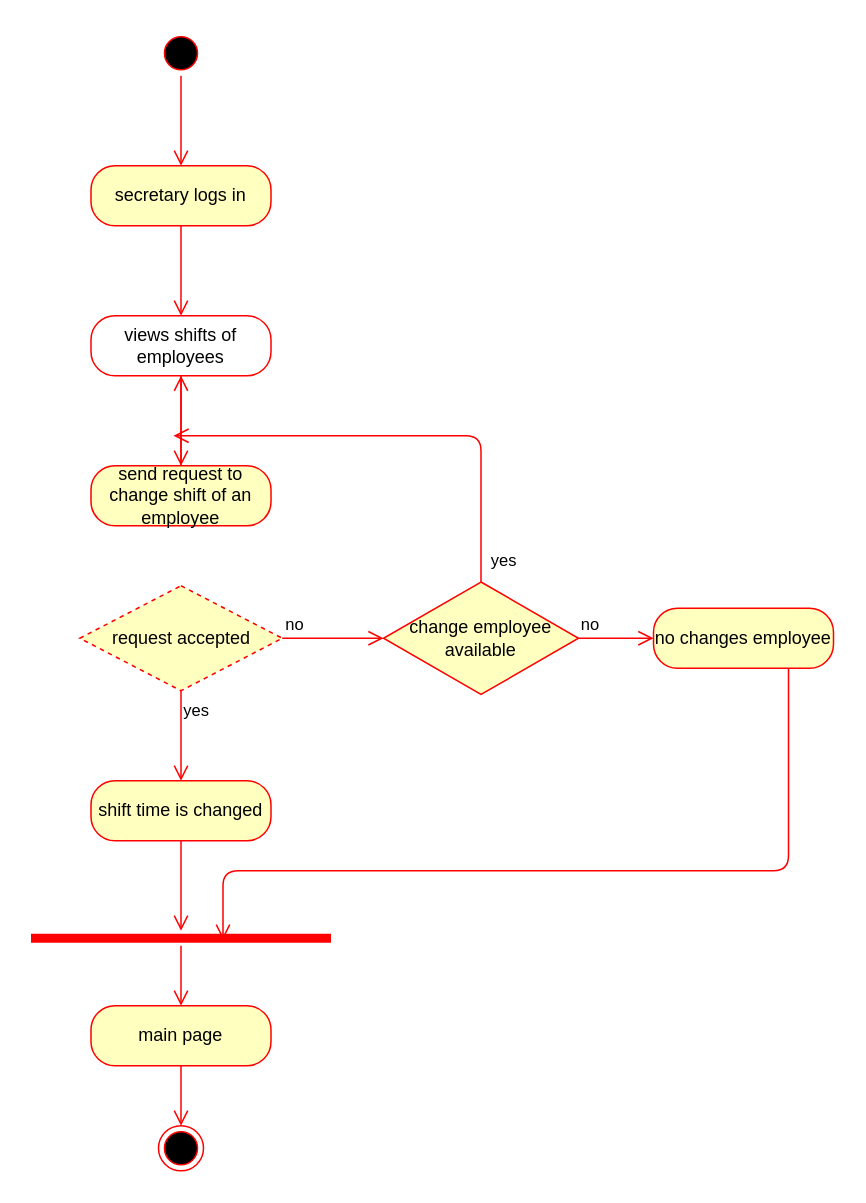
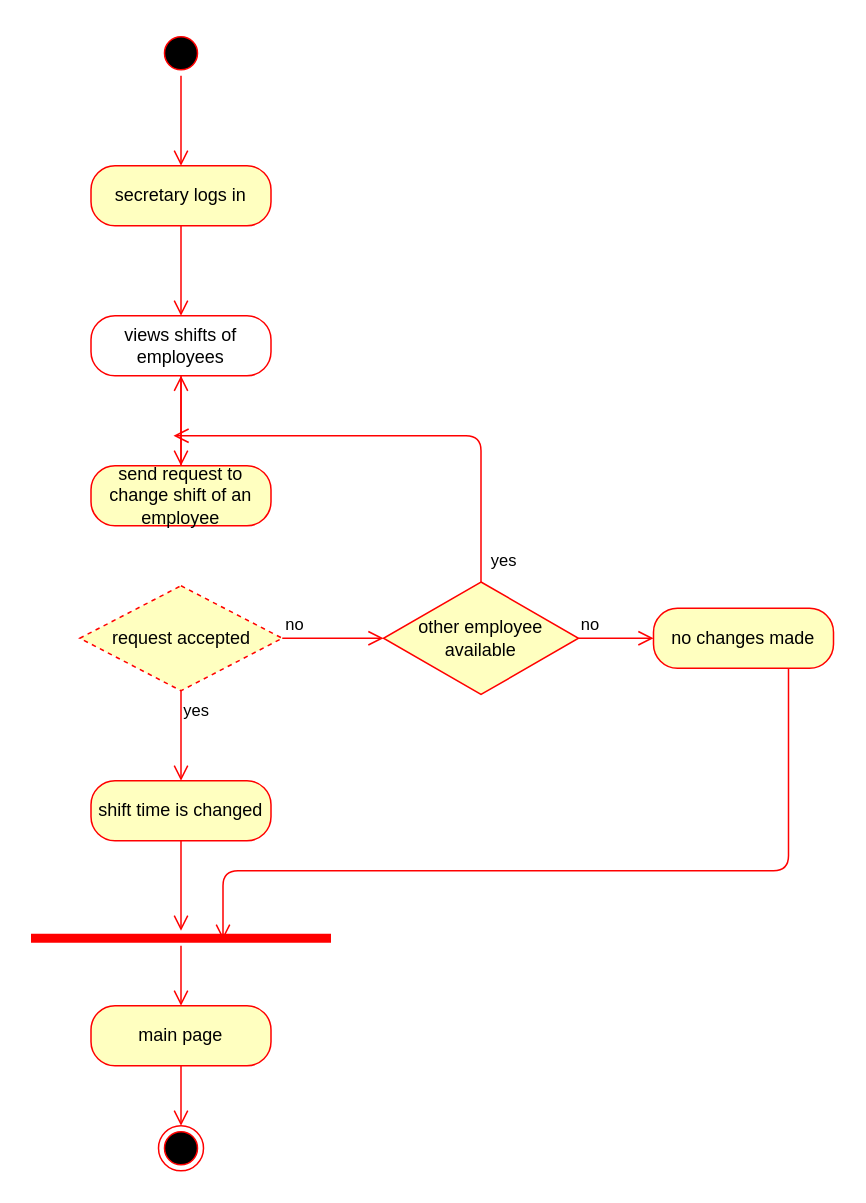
(481, 638) -> (481, 638)
(743, 638) -> (743, 638)
